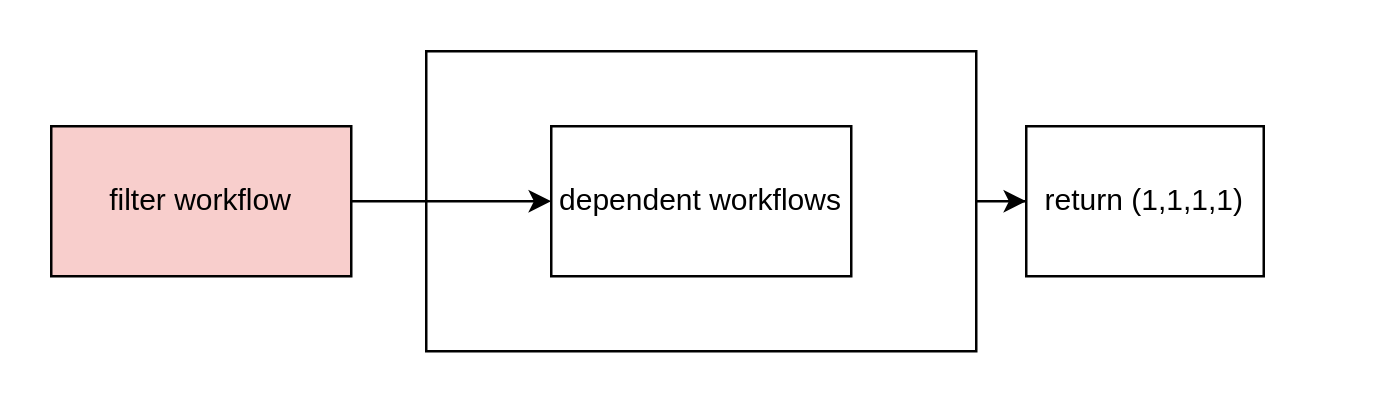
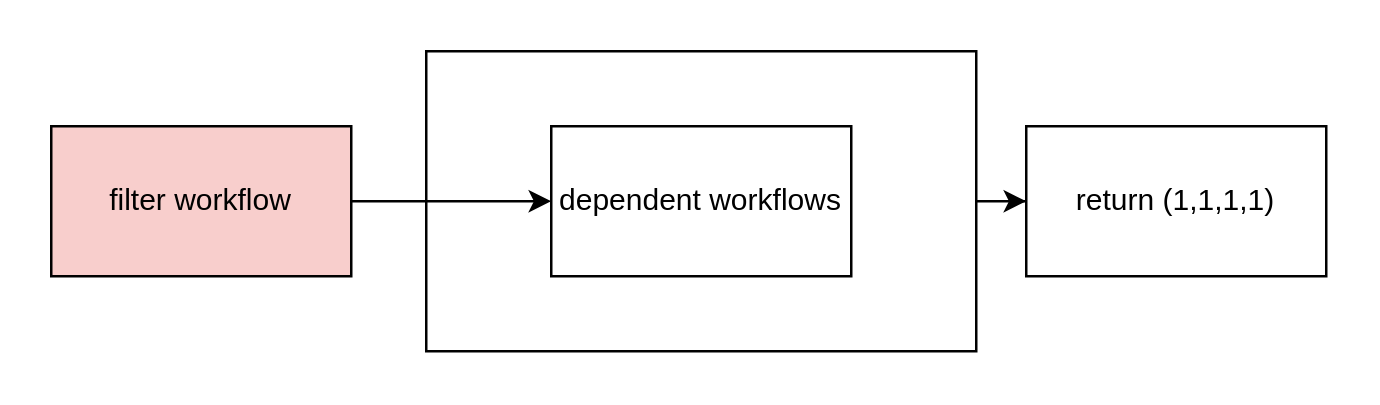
(1145, 201) -> (1176, 201)
